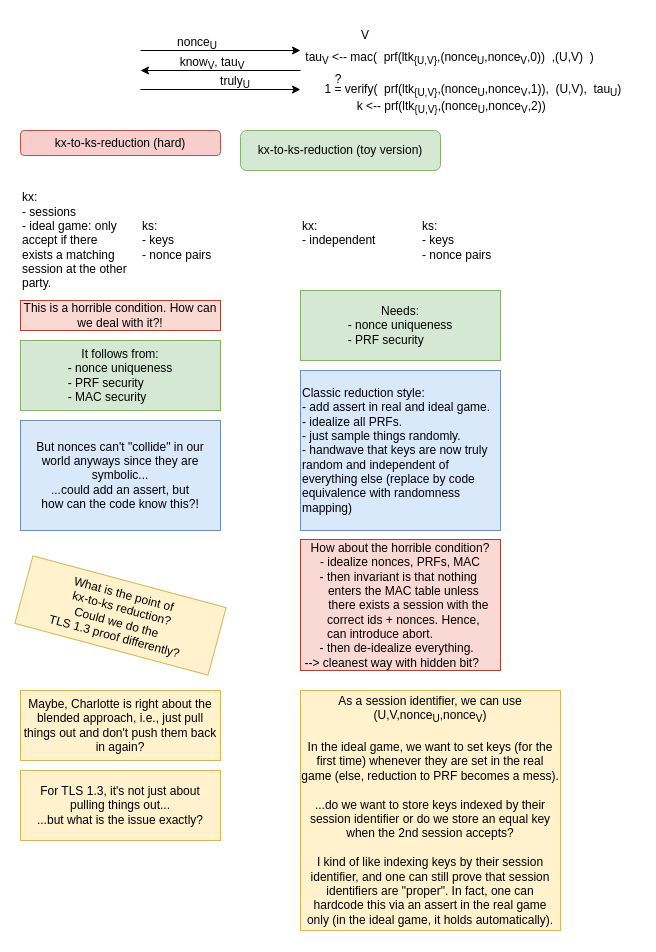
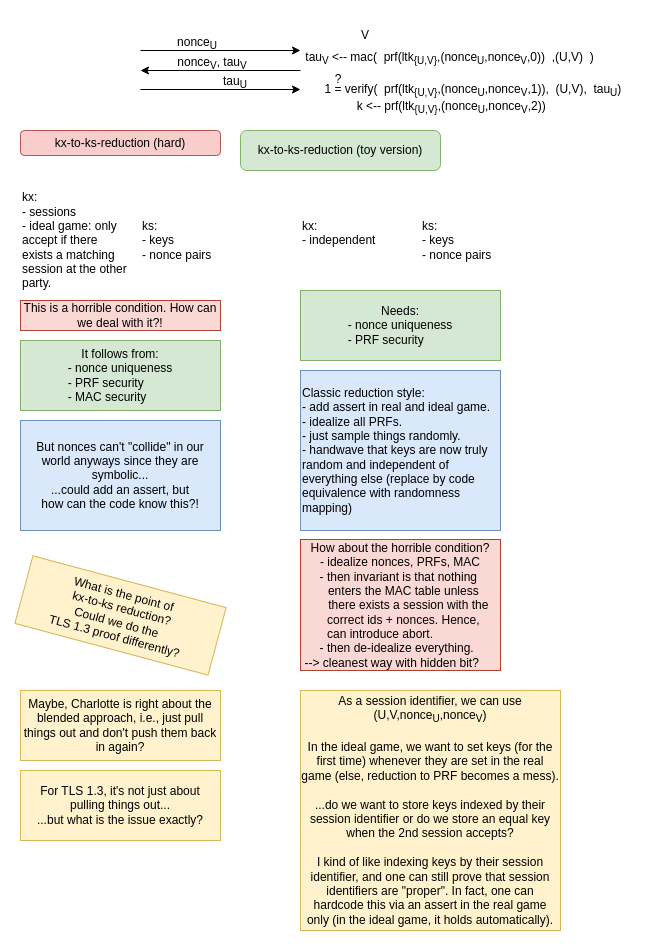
(213, 64) -> (213, 64)
(236, 83) -> (236, 83)
